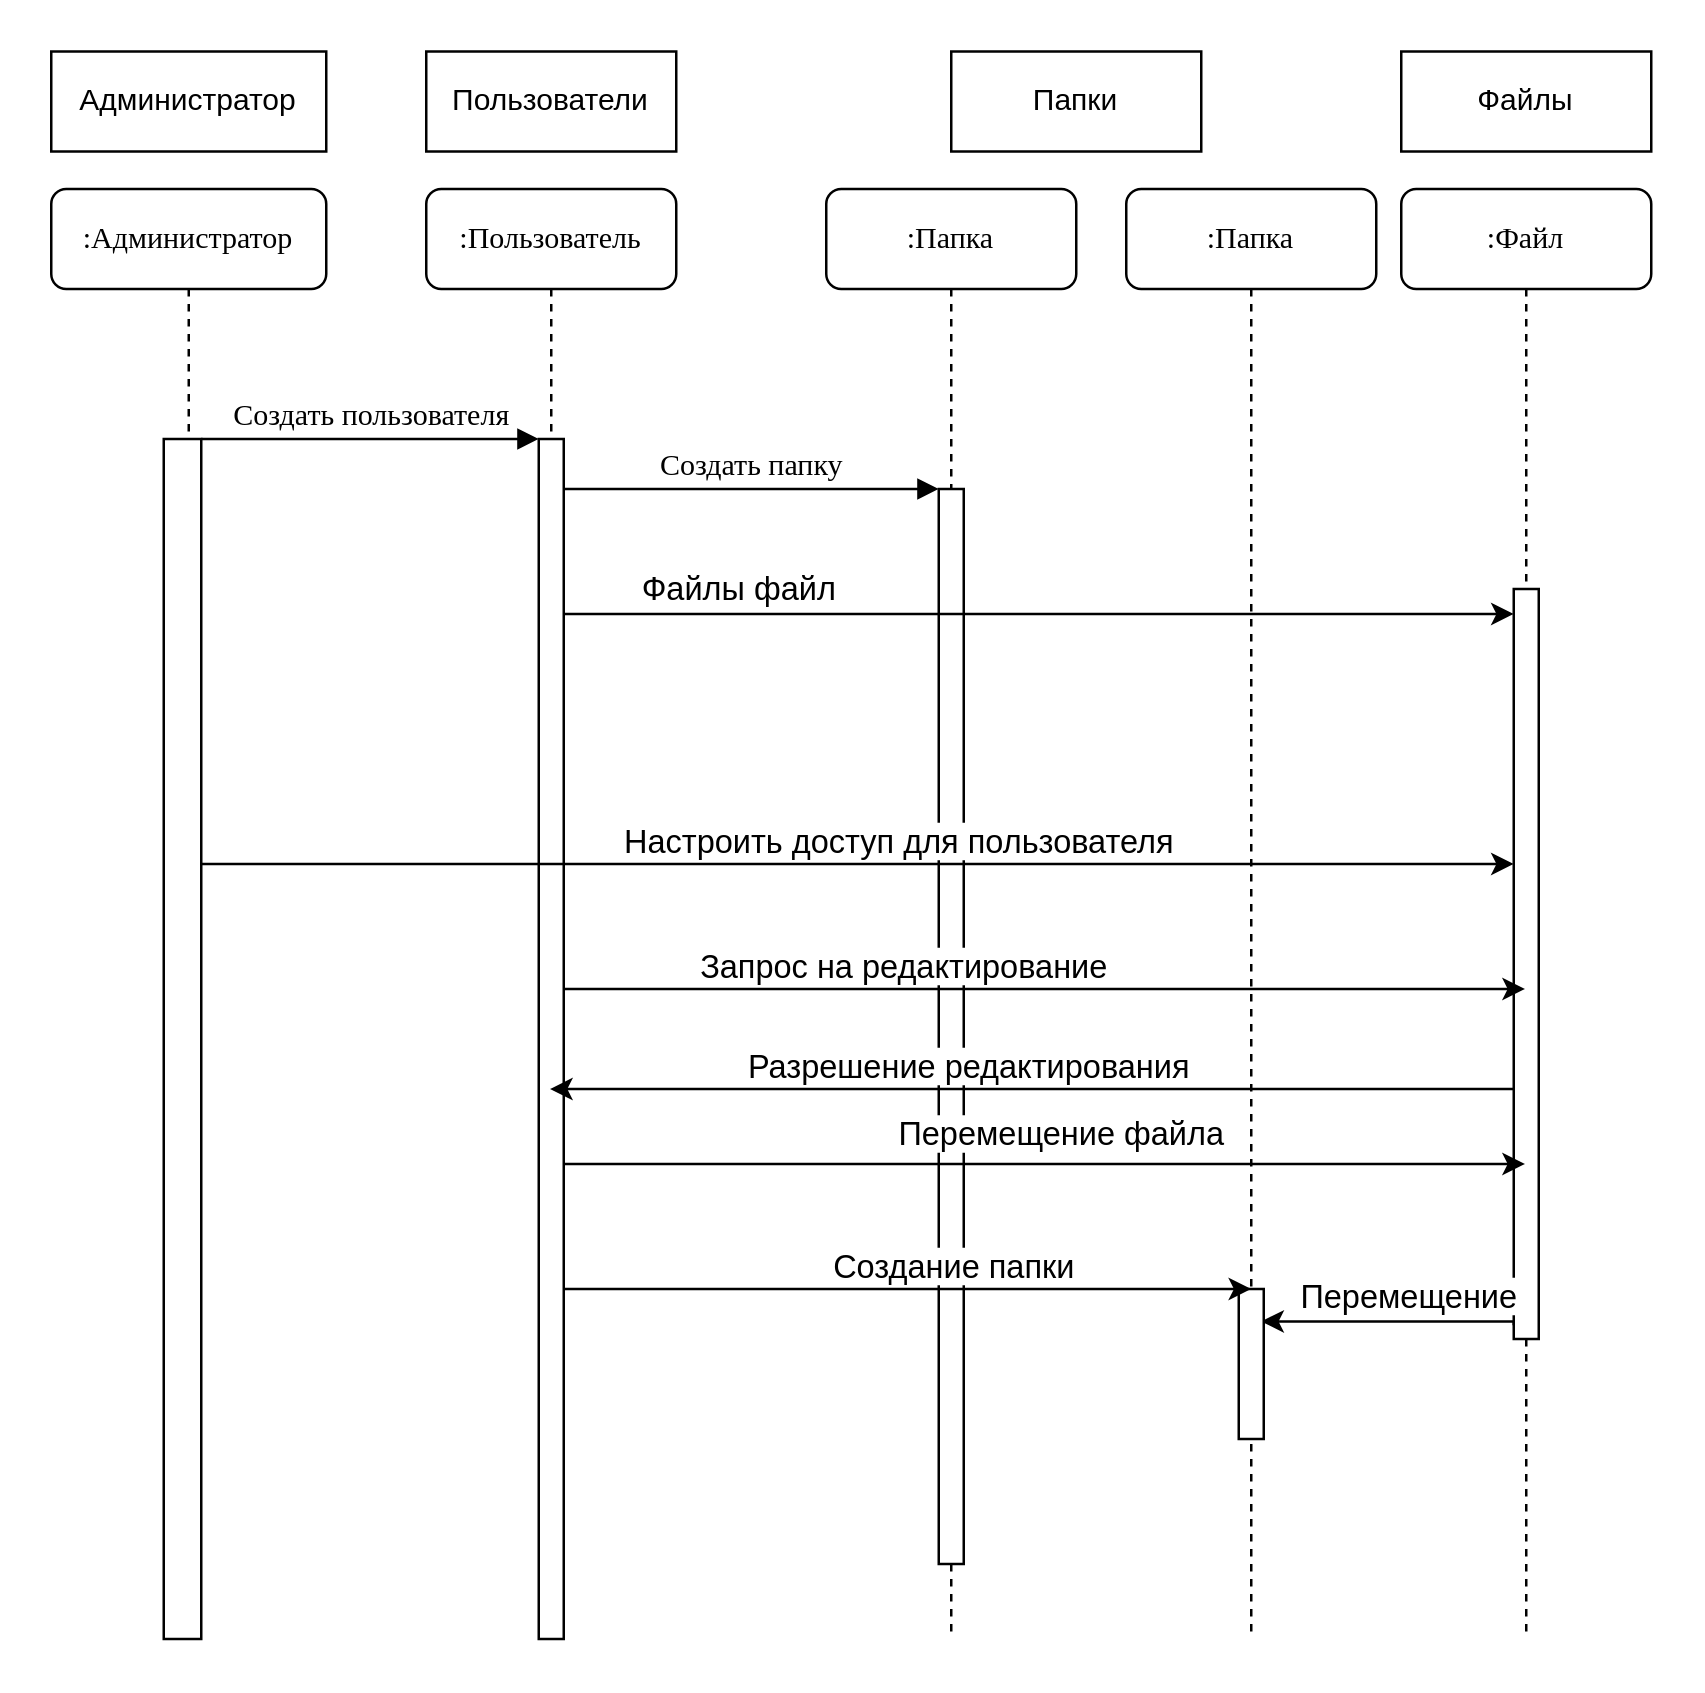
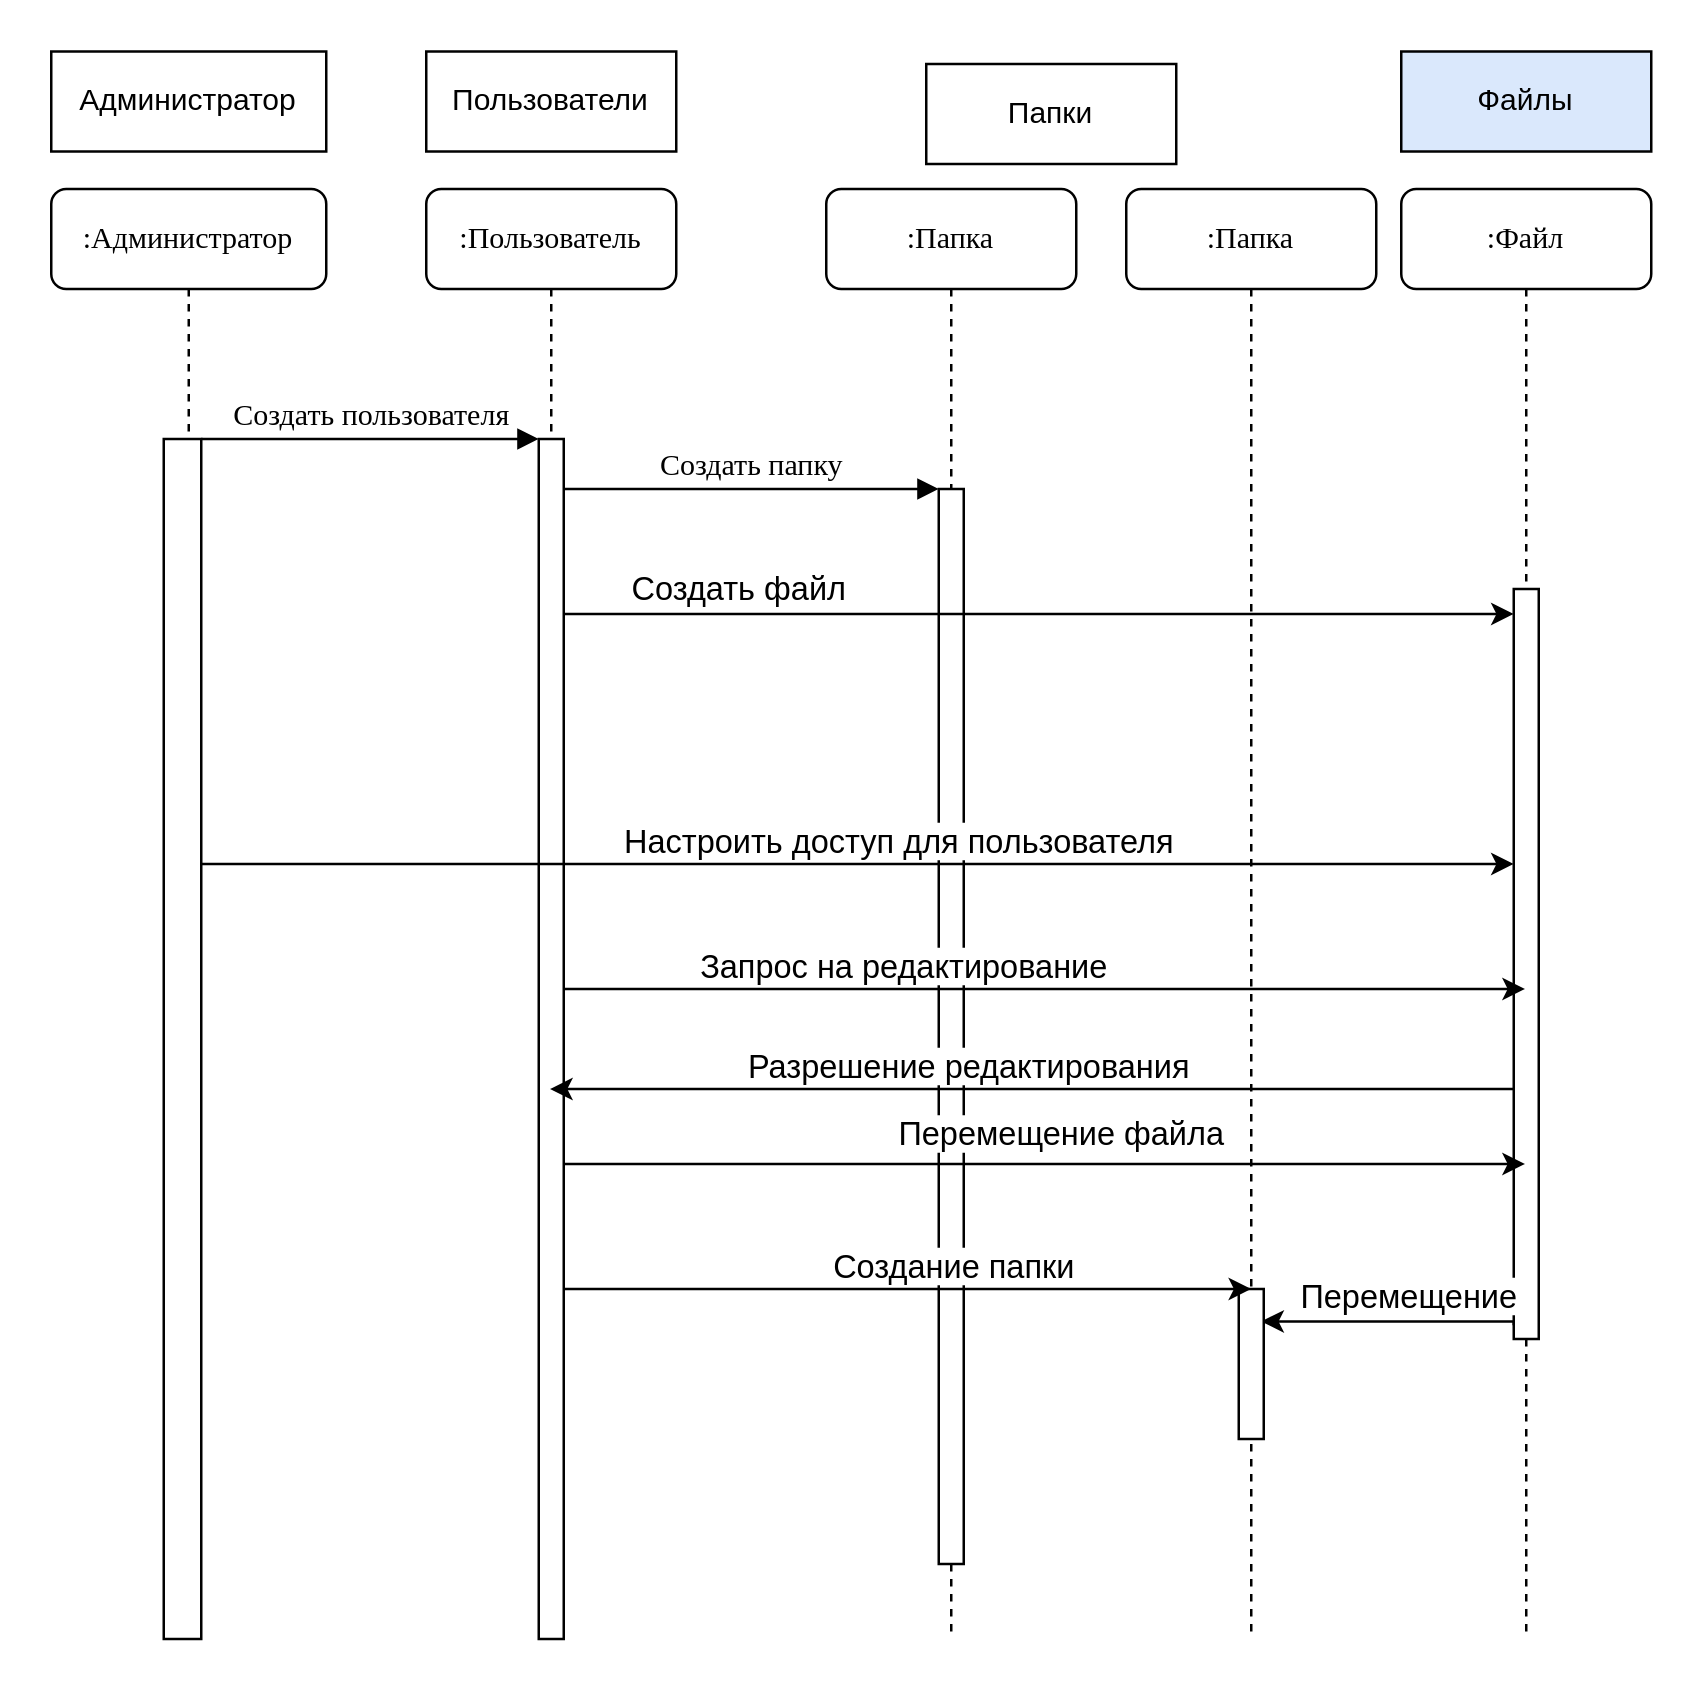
(1076, 101) -> (1051, 114)
(1526, 101) -> (1526, 101)
(740, 589) -> (740, 589)
